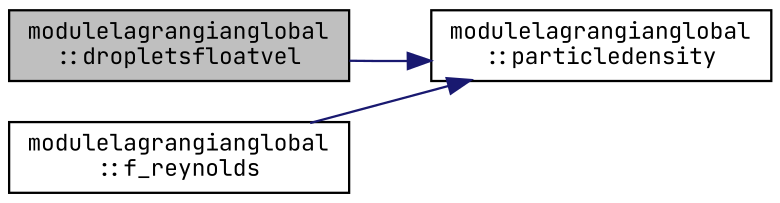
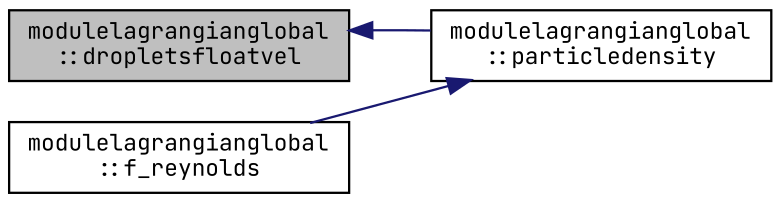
(378, 61) -> (402, 30)
